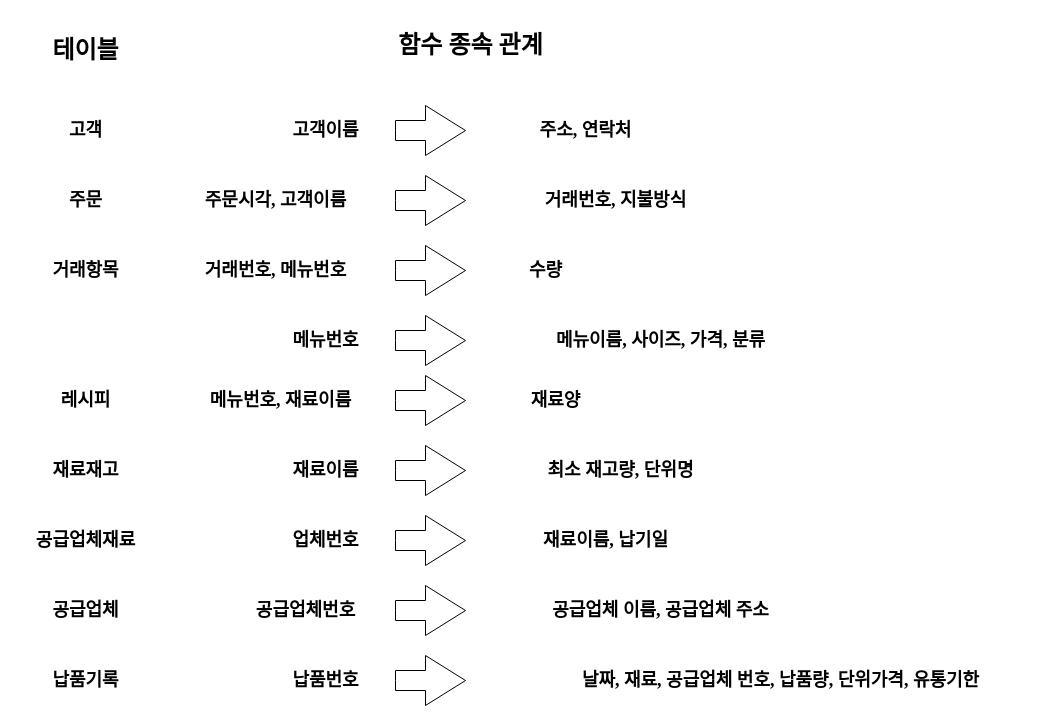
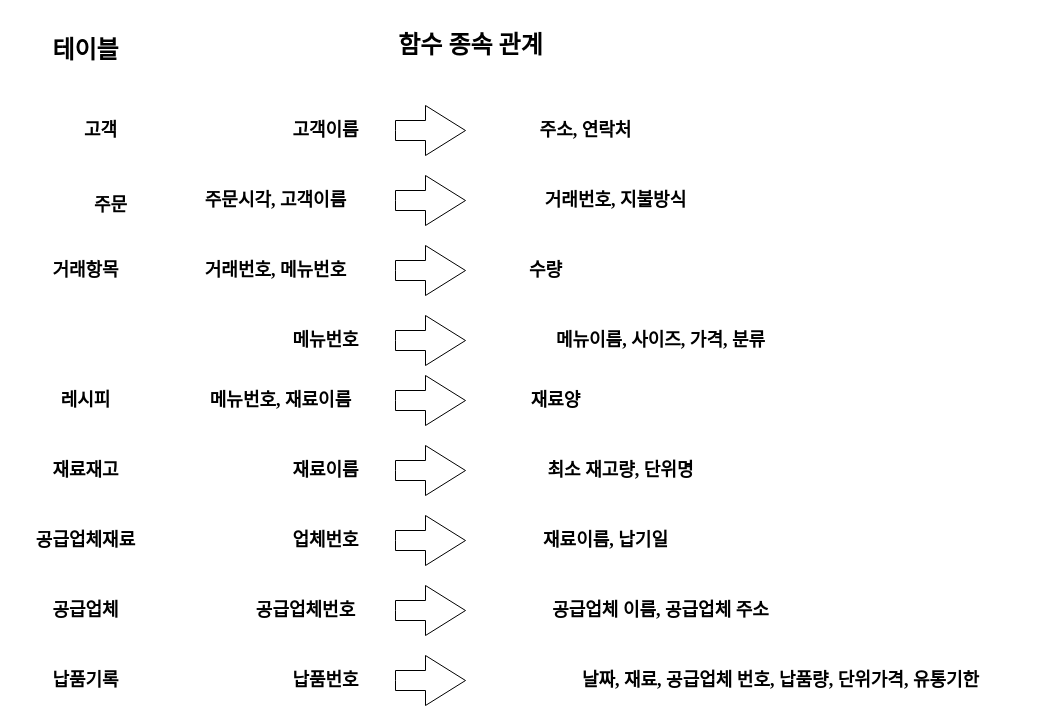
(86, 131) -> (101, 131)
(86, 201) -> (111, 206)
